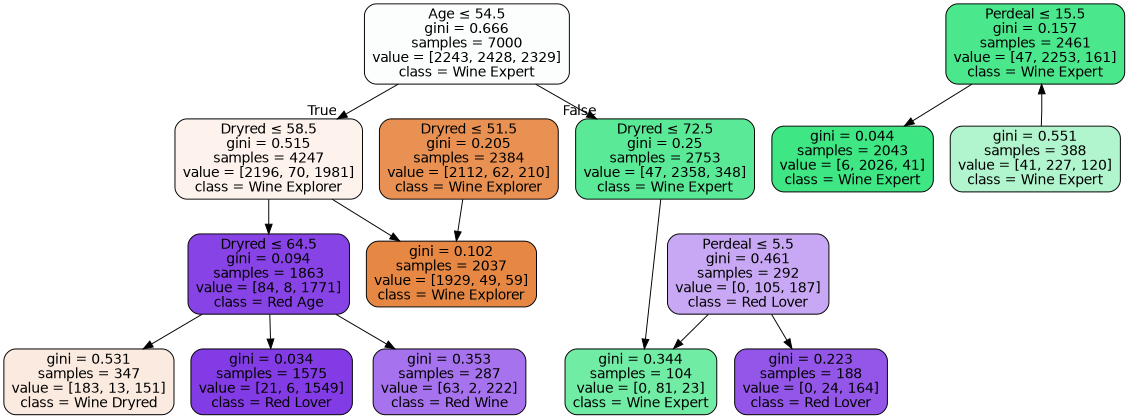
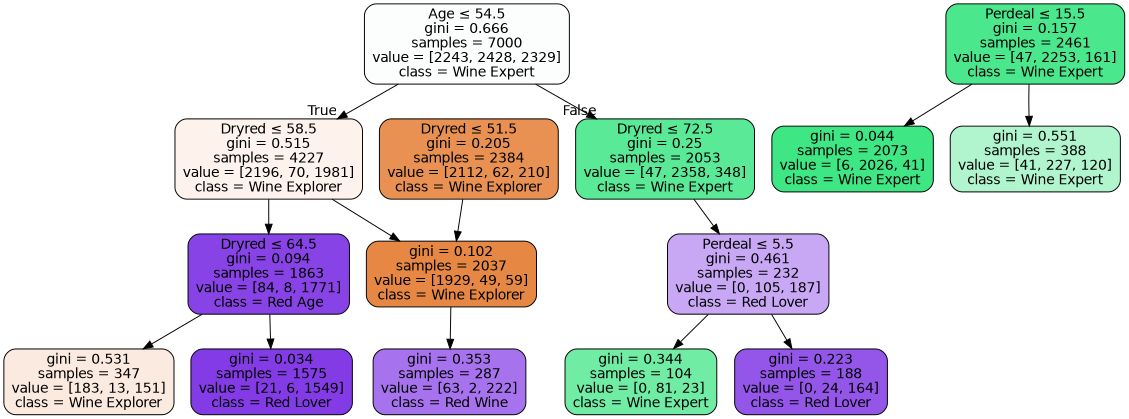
(1042, 110) -> (1029, 100)
(853, 151) -> (853, 151)
(269, 159) -> (269, 159)
(665, 159) -> (665, 159)
(653, 269) -> (704, 213)
(748, 274) -> (748, 274)
(361, 329) -> (451, 323)
(89, 403) -> (89, 403)
